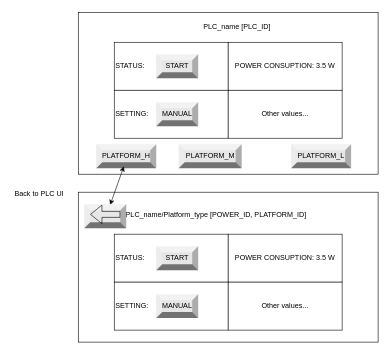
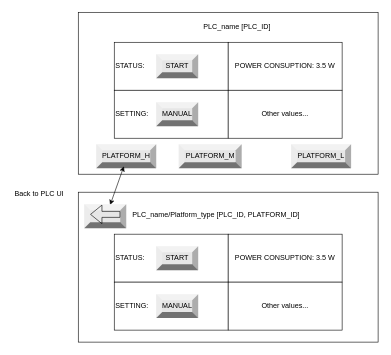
(216, 215) -> (216, 215)
